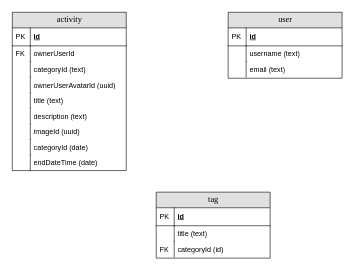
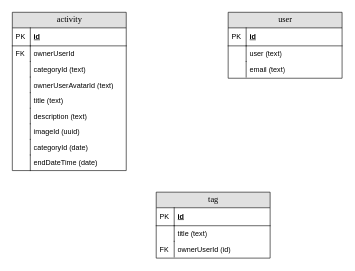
(279, 54) -> (271, 54)
(79, 90) -> (79, 90)
(206, 250) -> (208, 250)
